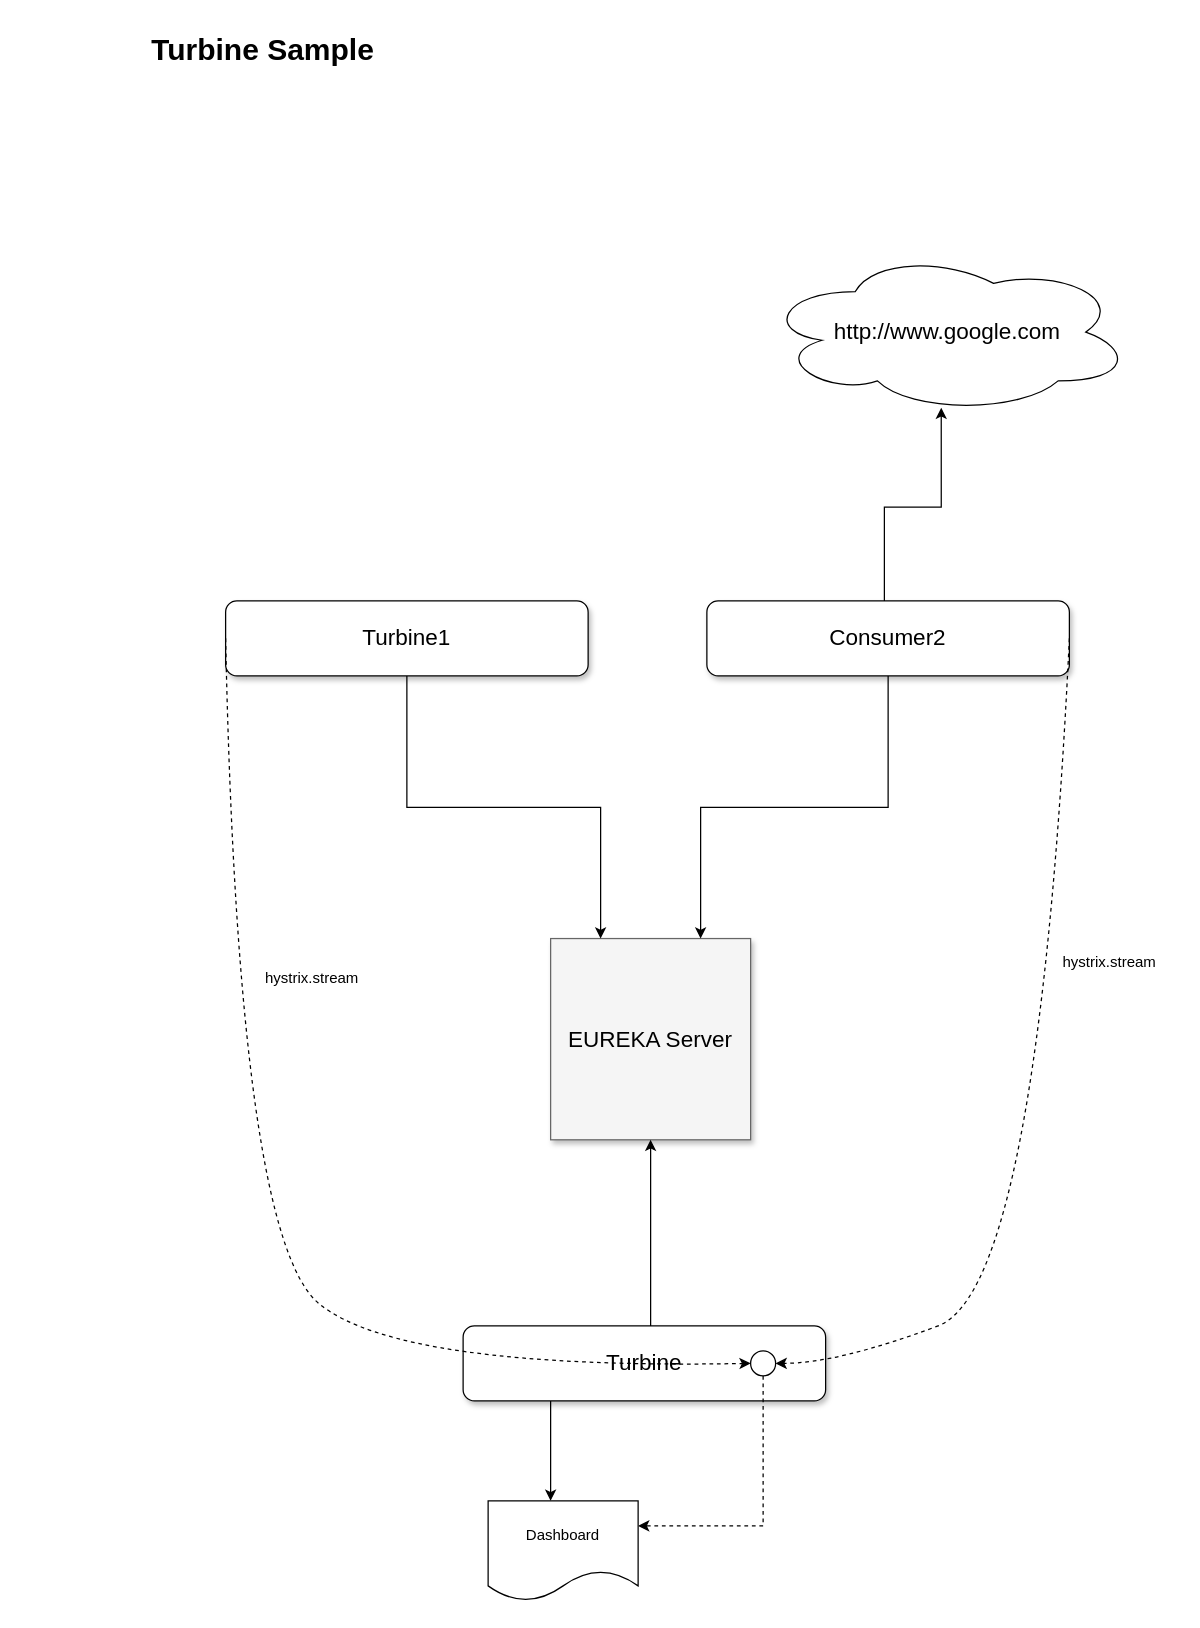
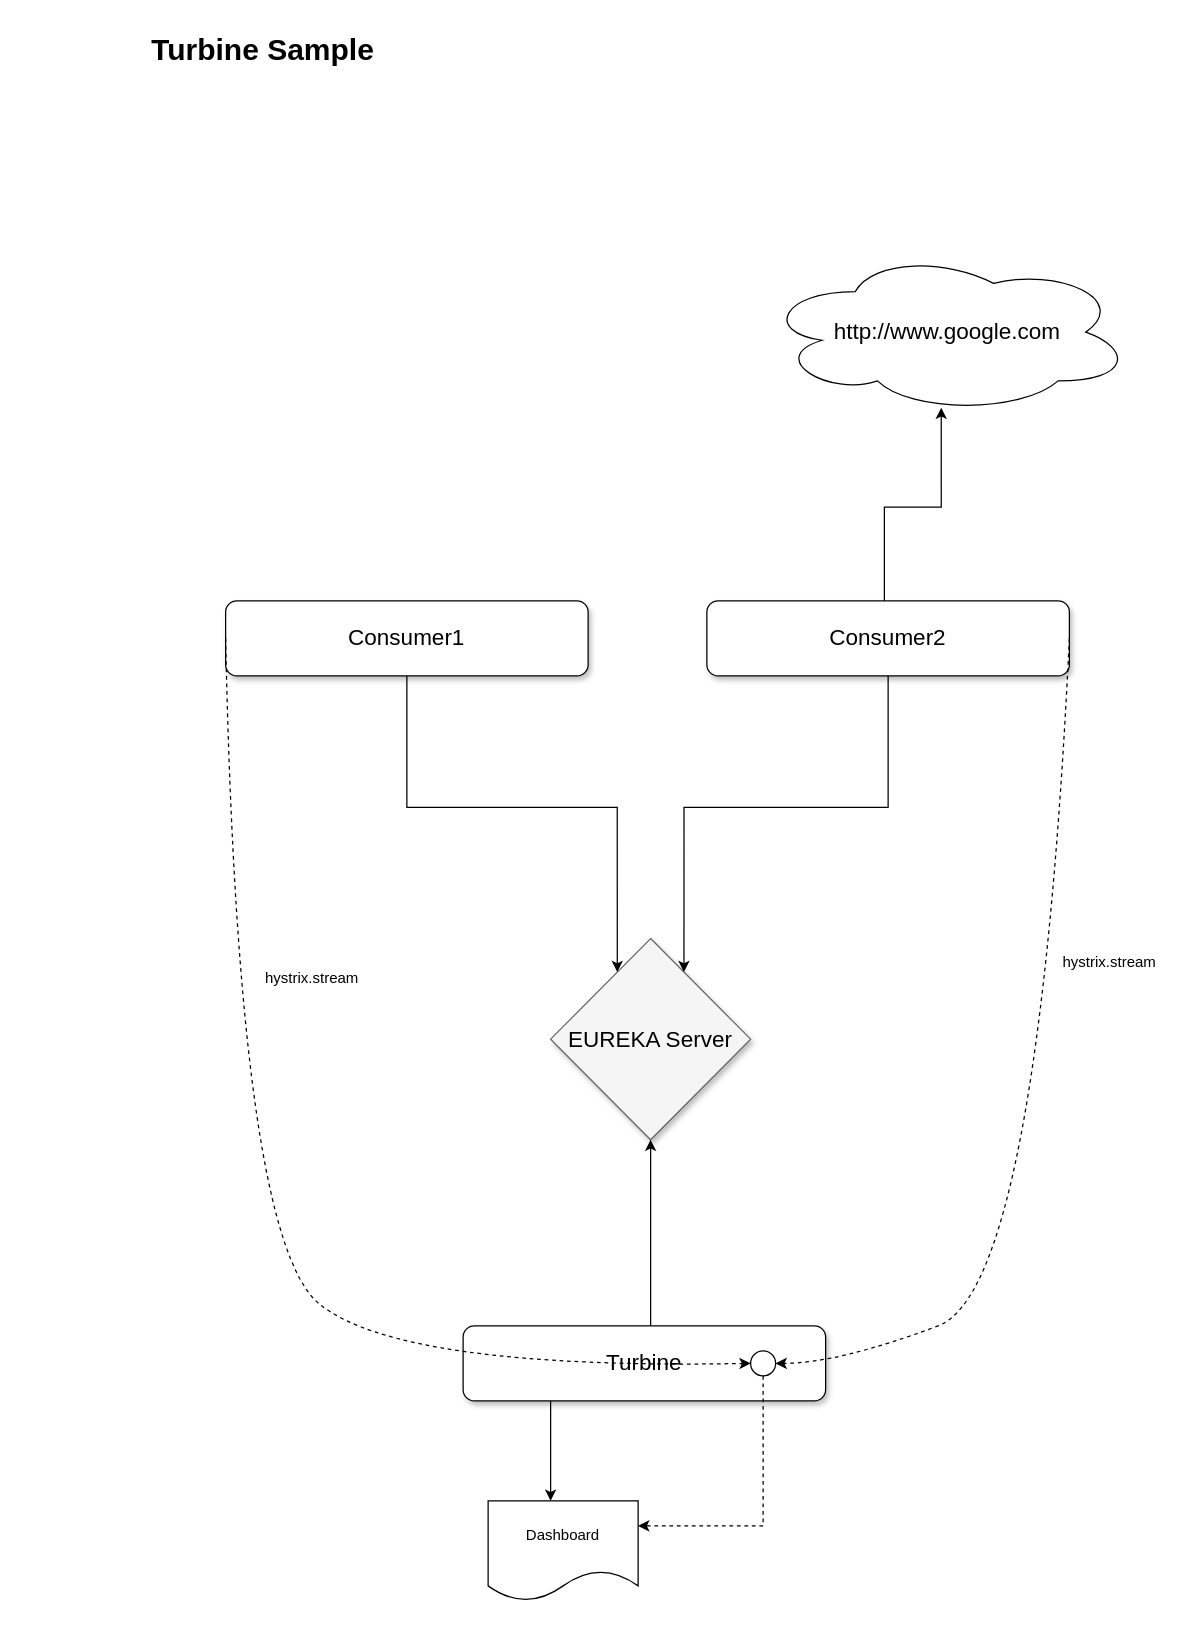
(407, 638) -> (407, 638)
(651, 1039) -> (651, 1039)
